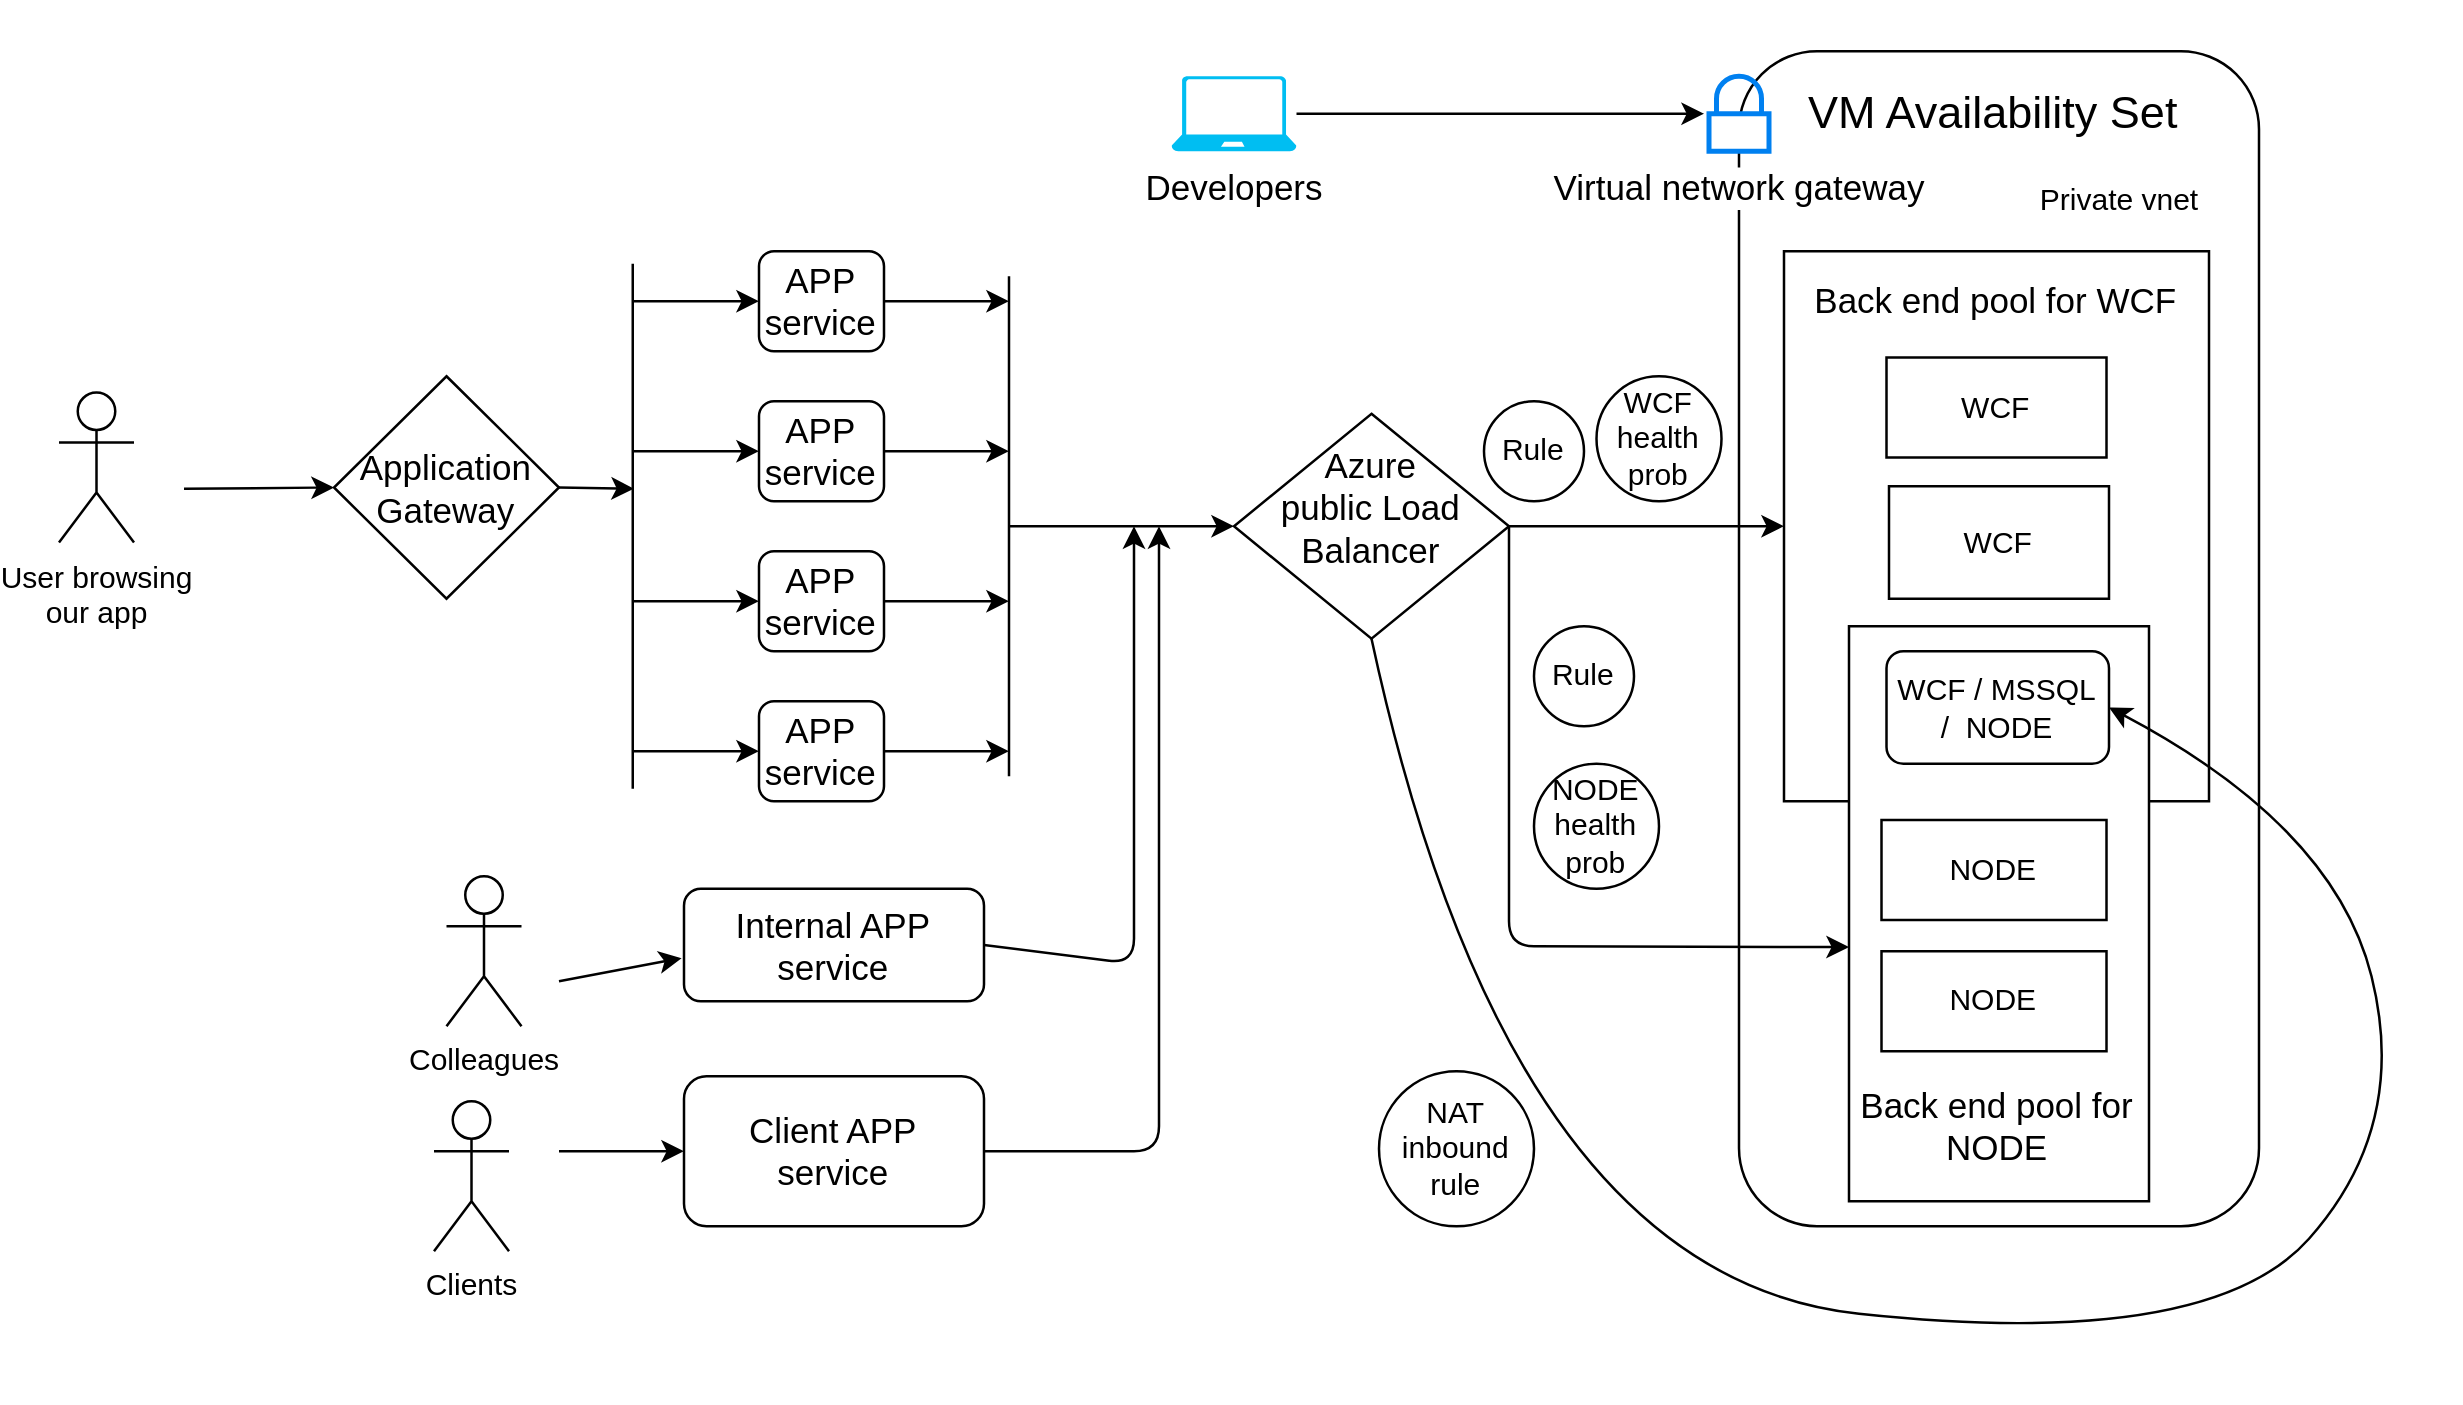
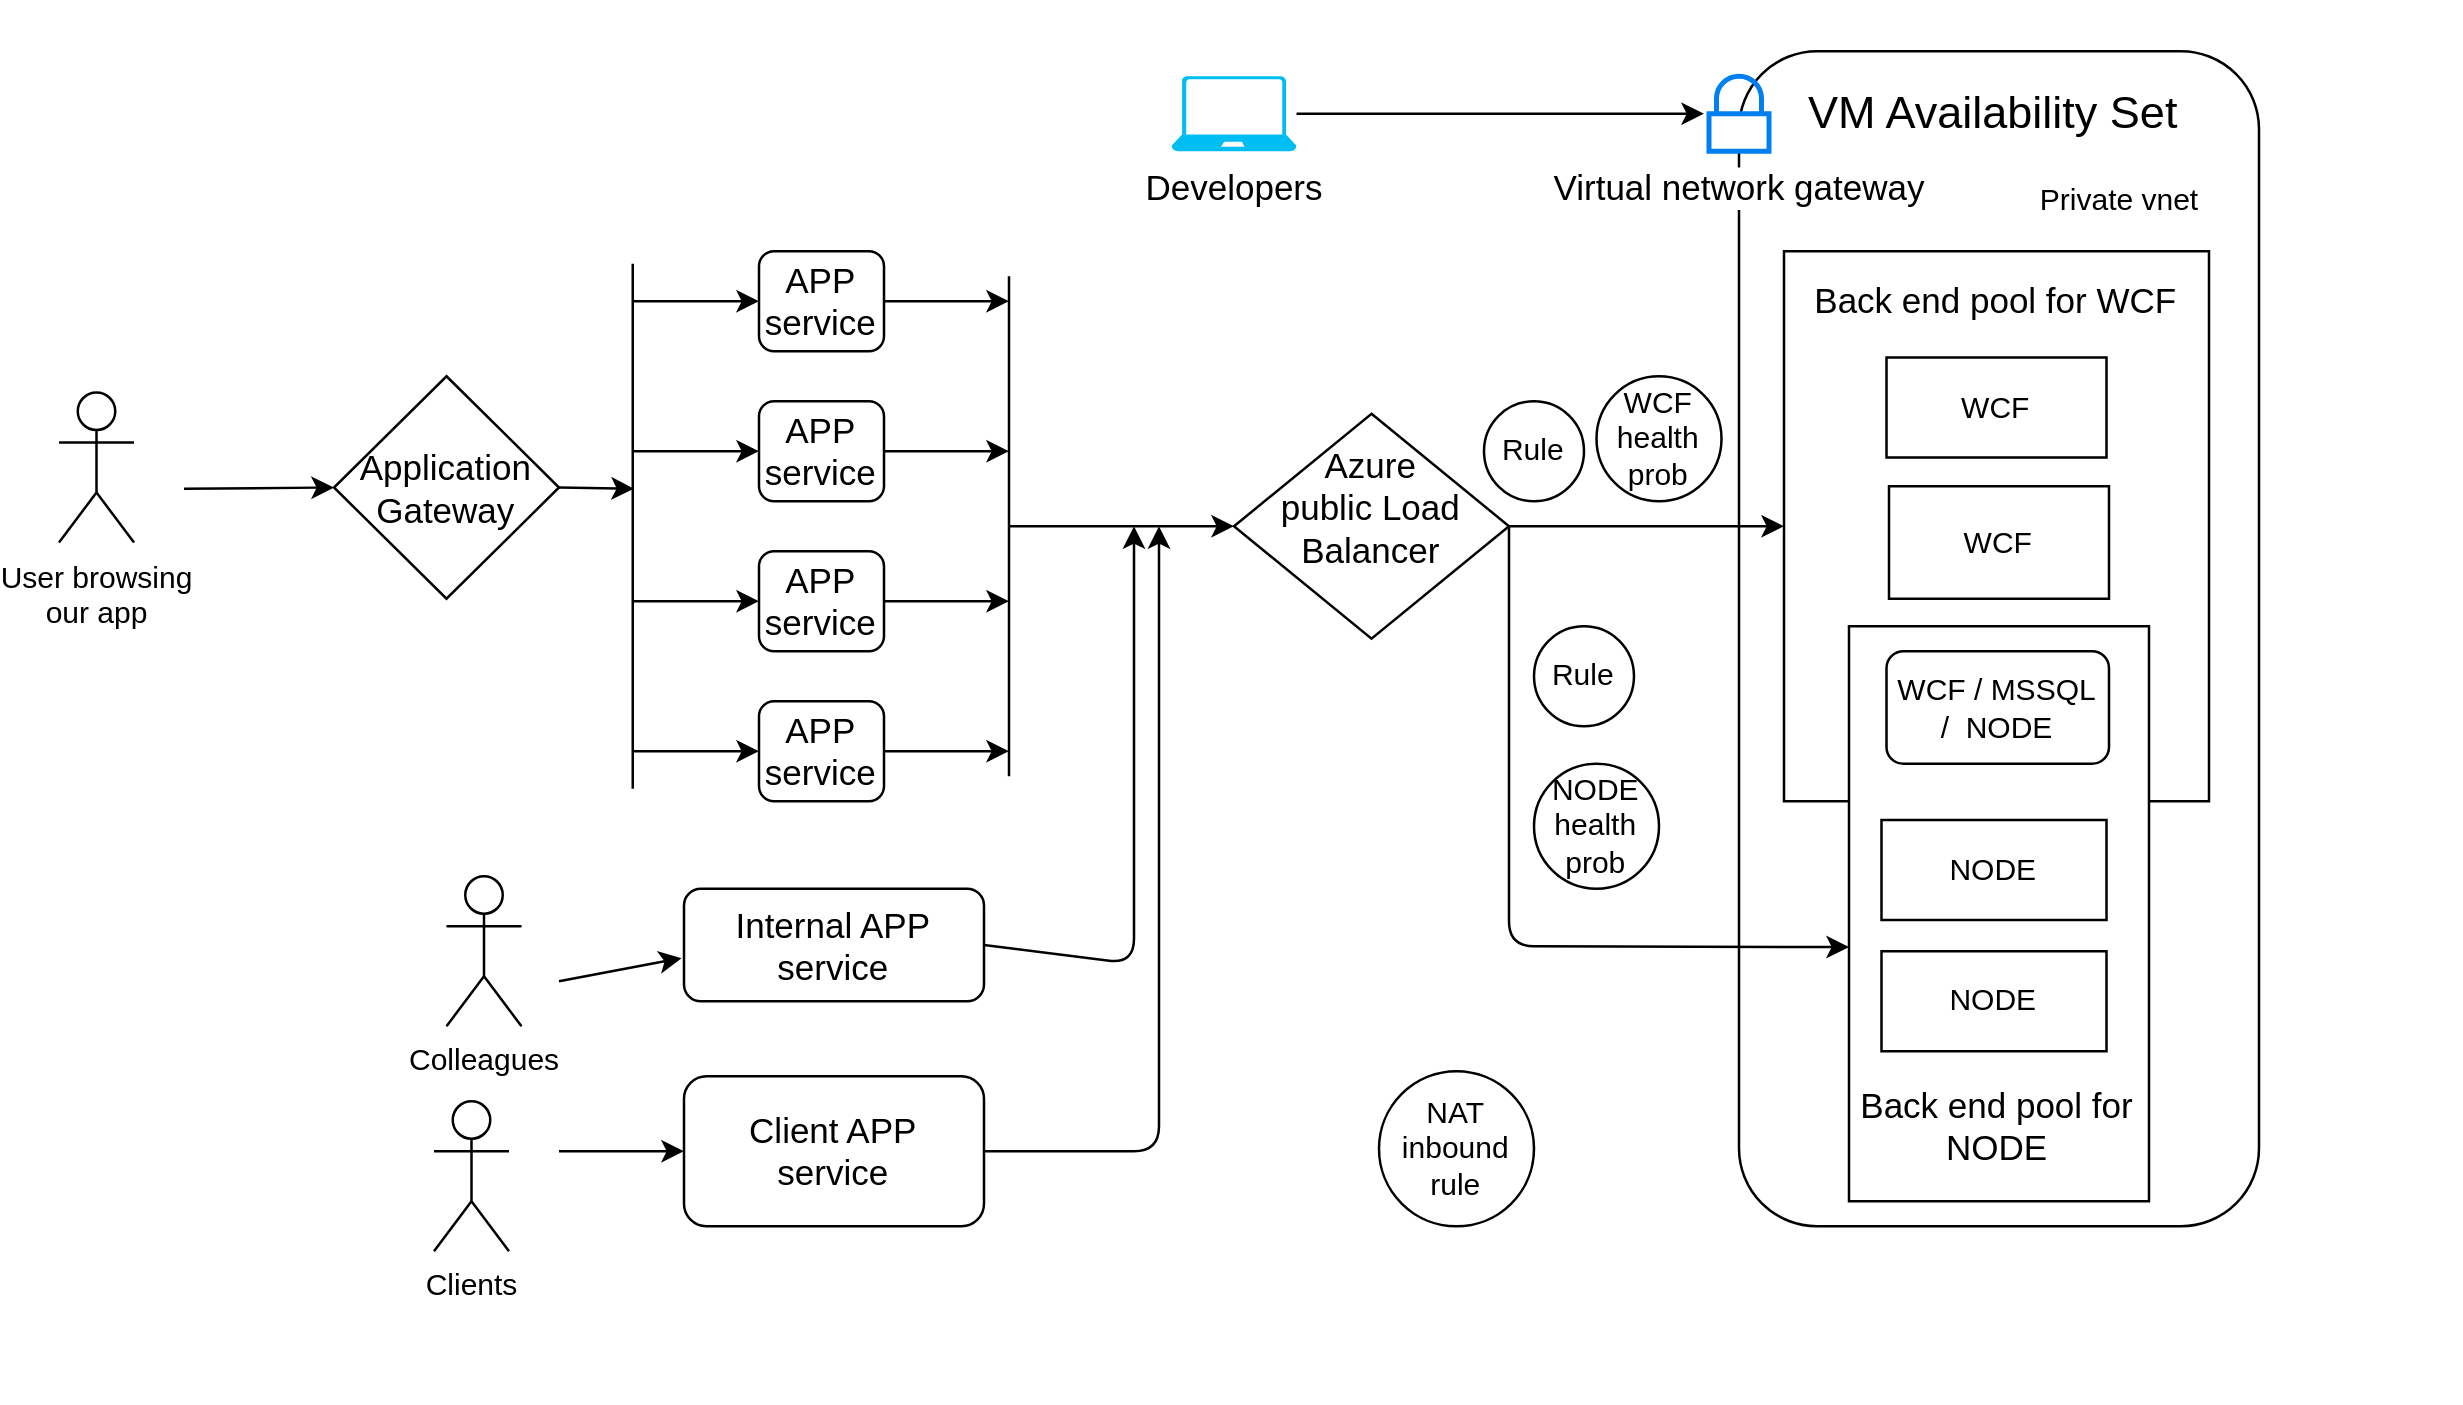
(1972, 1322) -> none
